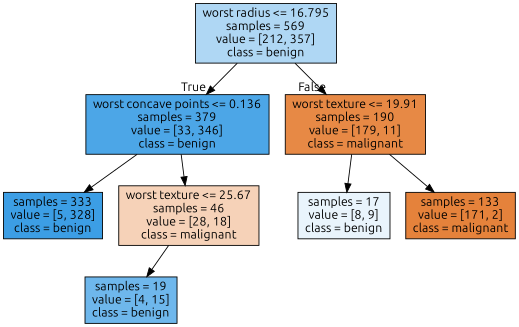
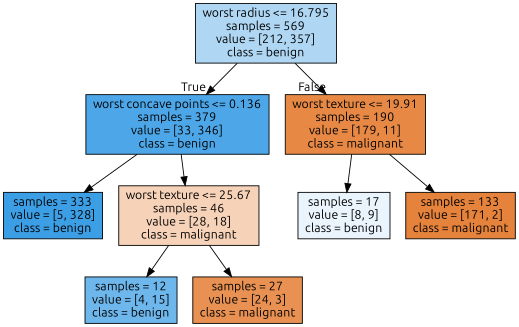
(131, 300) -> (131, 300)
none -> (248, 300)
